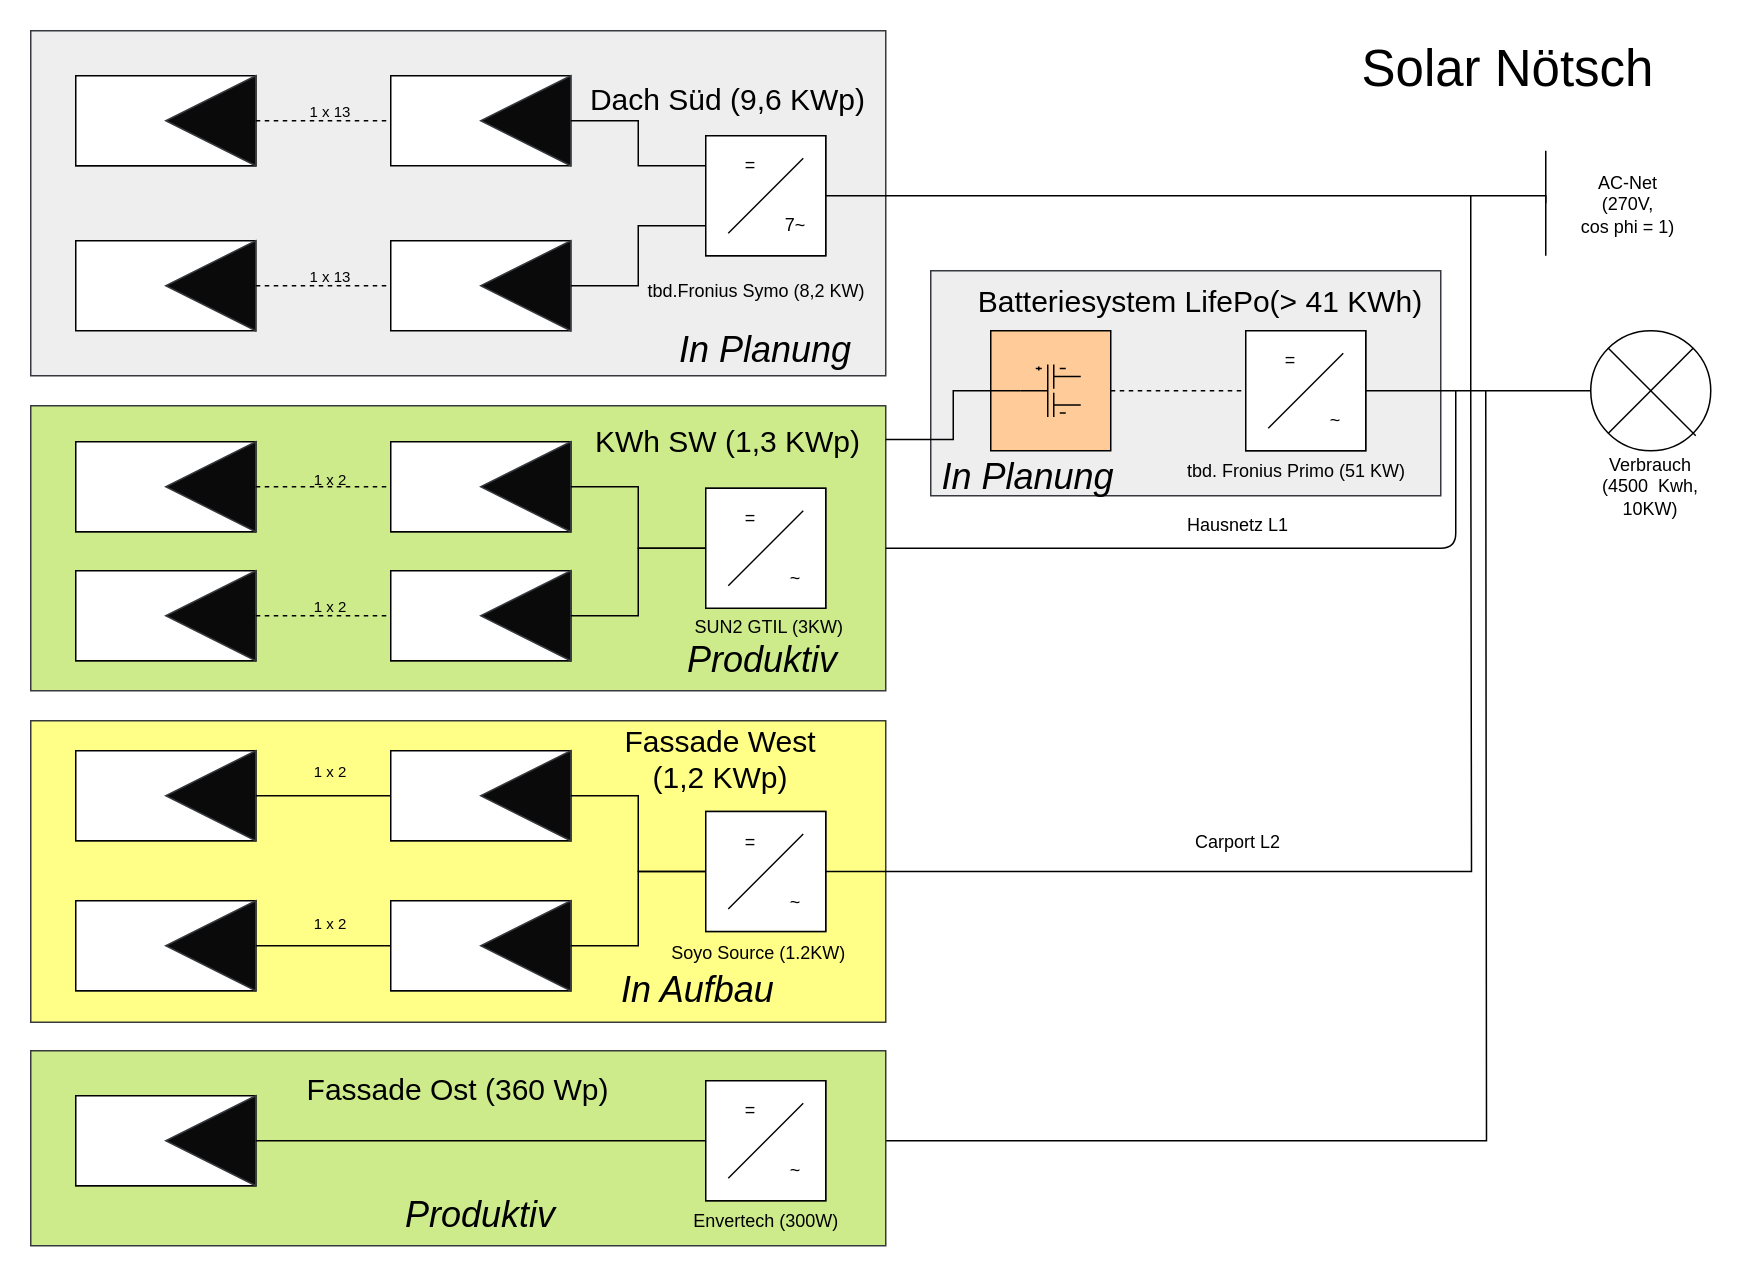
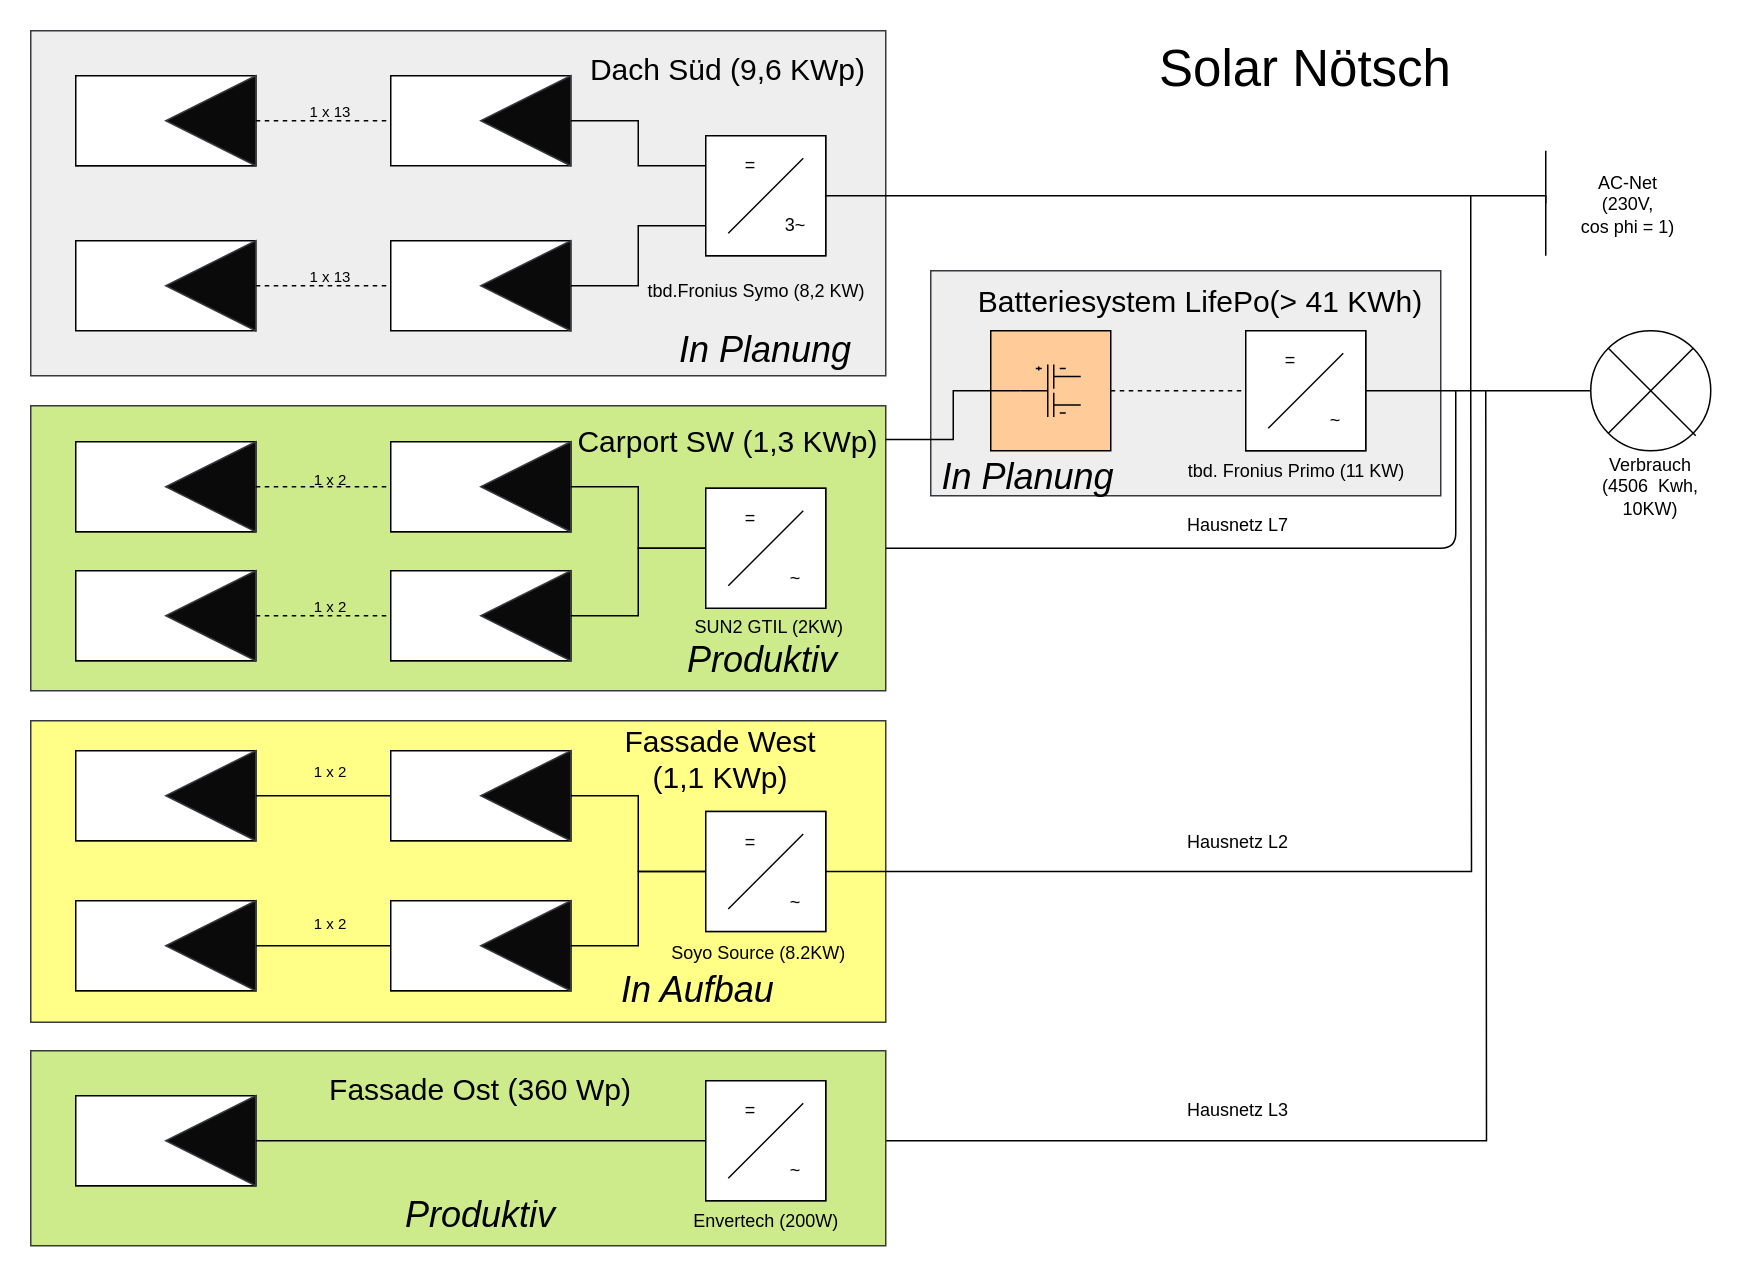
(1508, 68) -> (1306, 68)
(728, 98) -> (728, 68)
(1628, 205) -> (1628, 205)
(796, 226) -> (796, 226)
(728, 440) -> (728, 440)
(1297, 466) -> (1297, 466)
(1651, 487) -> (1651, 487)
(1238, 526) -> (1238, 526)
(770, 622) -> (770, 622)
(721, 758) -> (721, 758)
(1238, 842) -> (1238, 842)
(759, 947) -> (759, 947)
(458, 1088) -> (481, 1088)
none -> (1238, 1111)
(767, 1216) -> (767, 1216)
